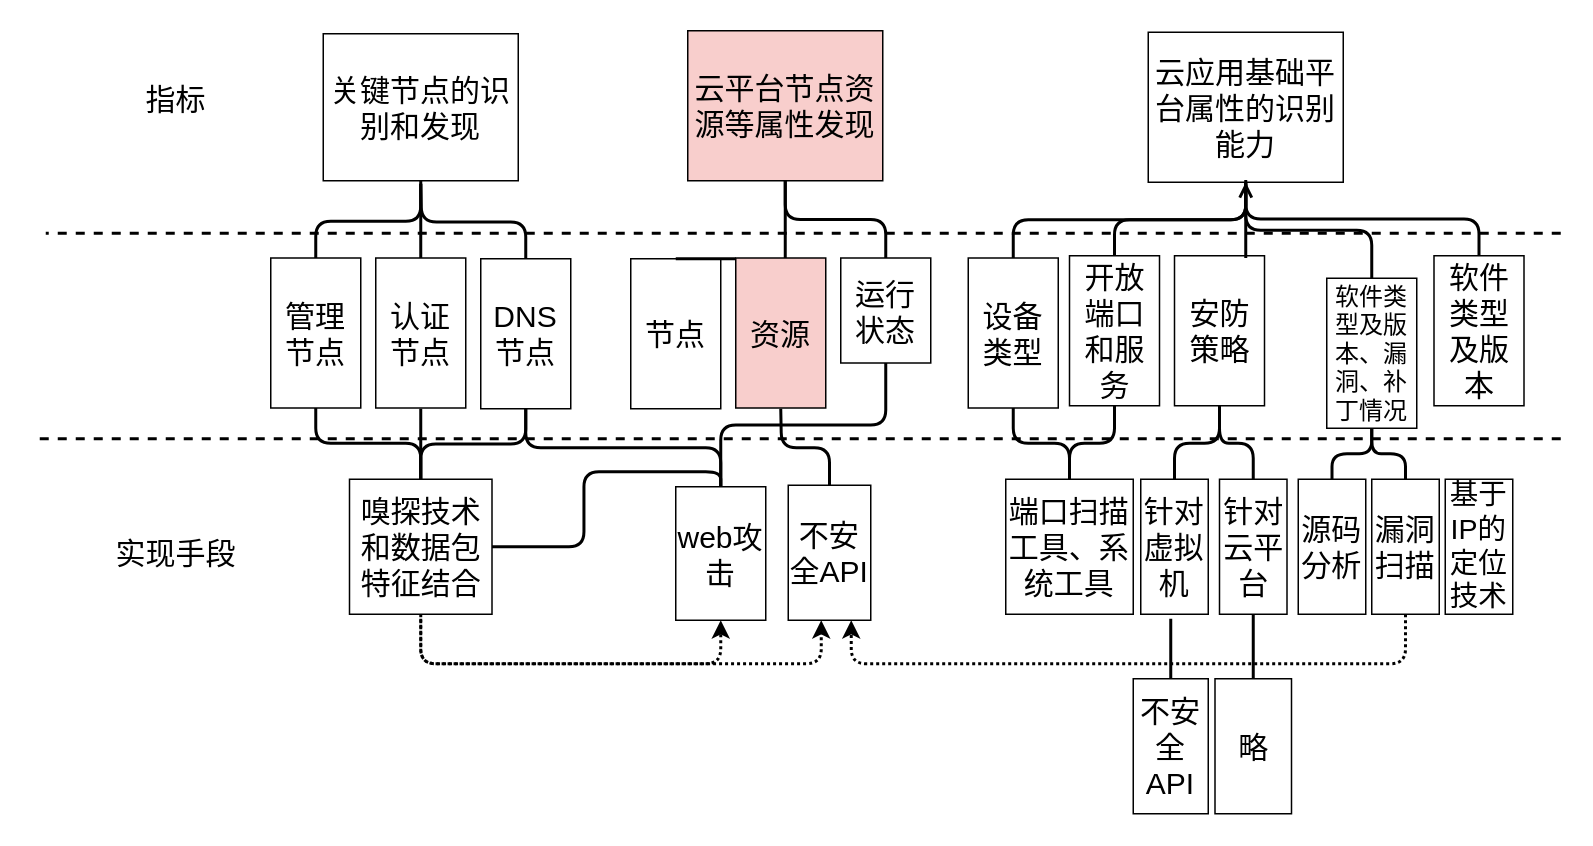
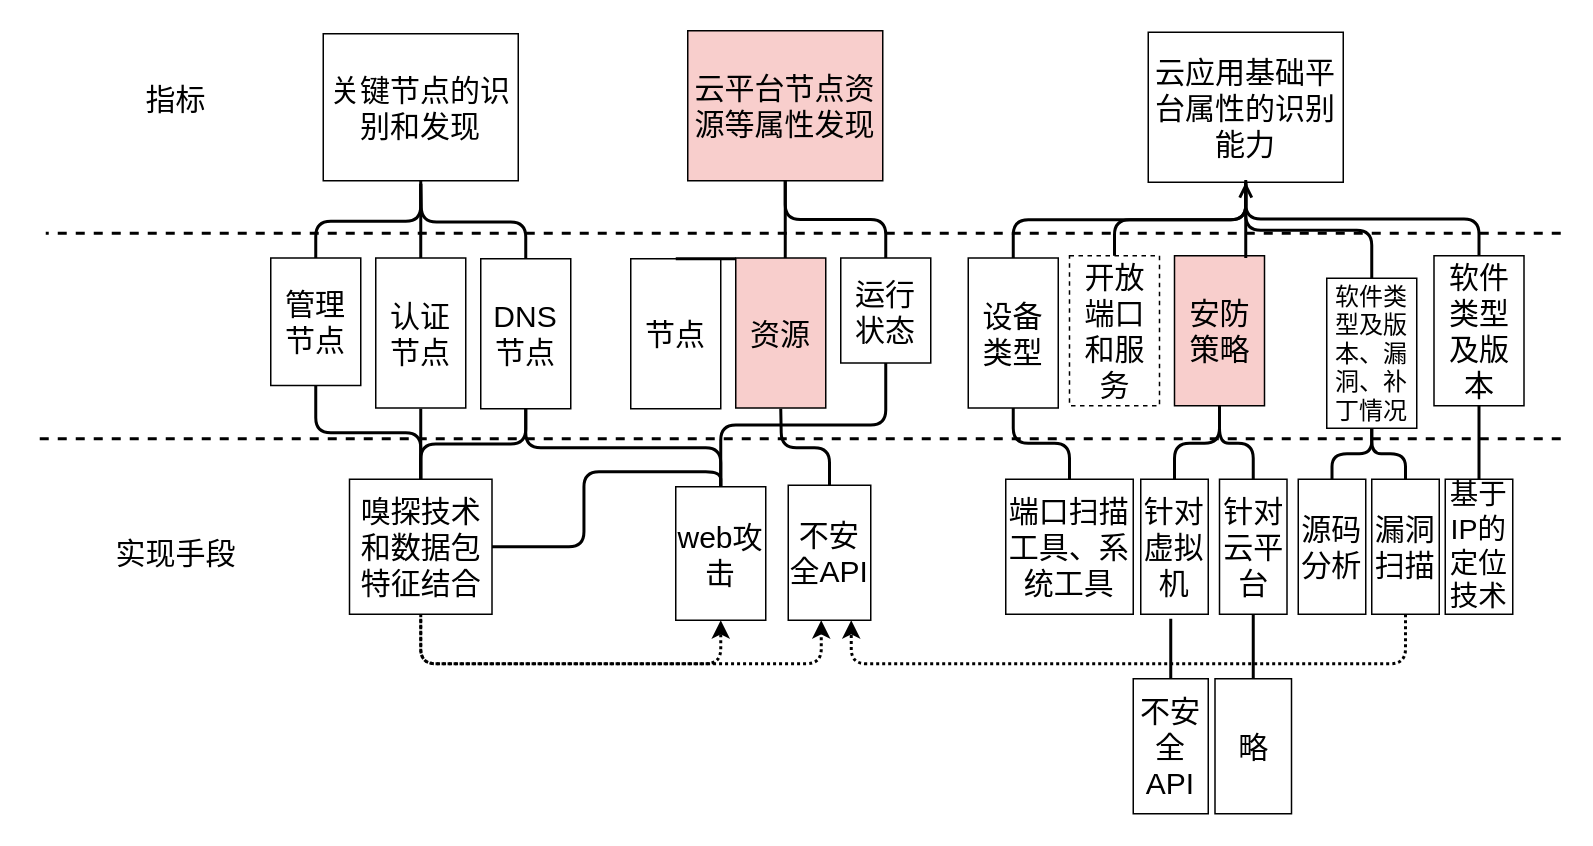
(1115, 331) -> (1115, 331)
(1220, 331) -> (1220, 331)
(316, 333) -> (316, 322)
(1107, 442) -> none
none -> (1479, 443)
